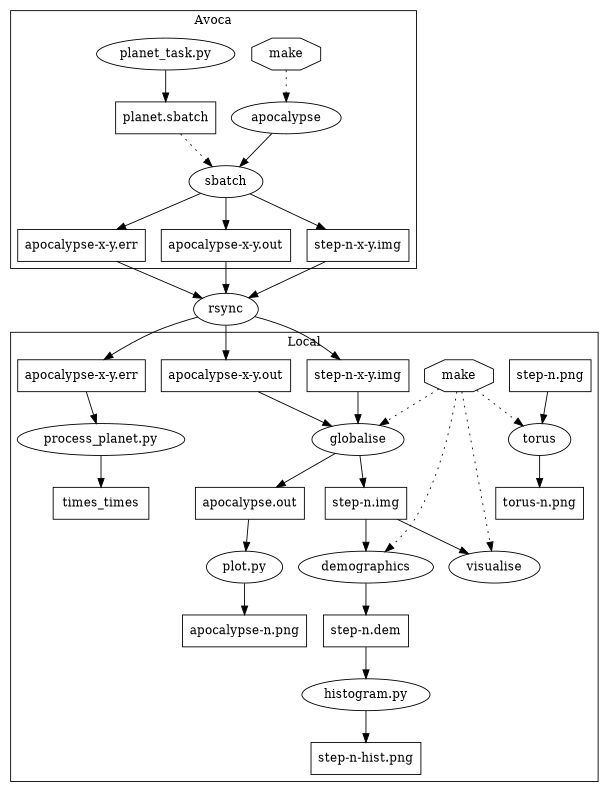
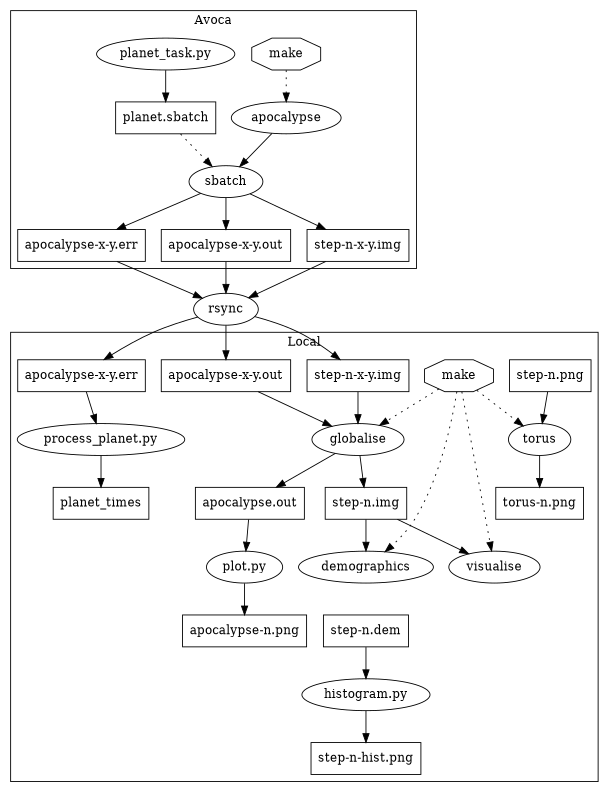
(101, 503) -> (101, 503)
(366, 595) -> none
